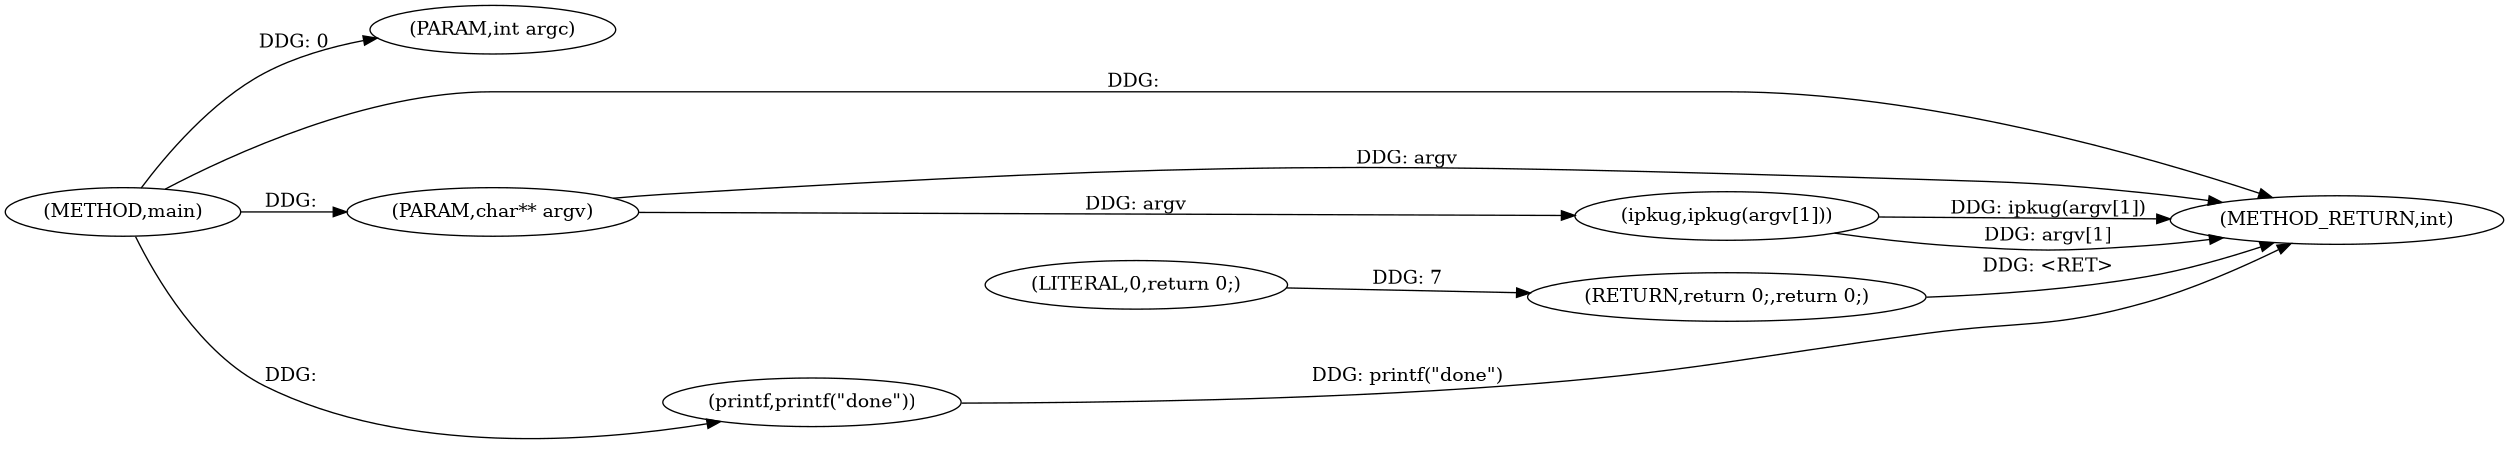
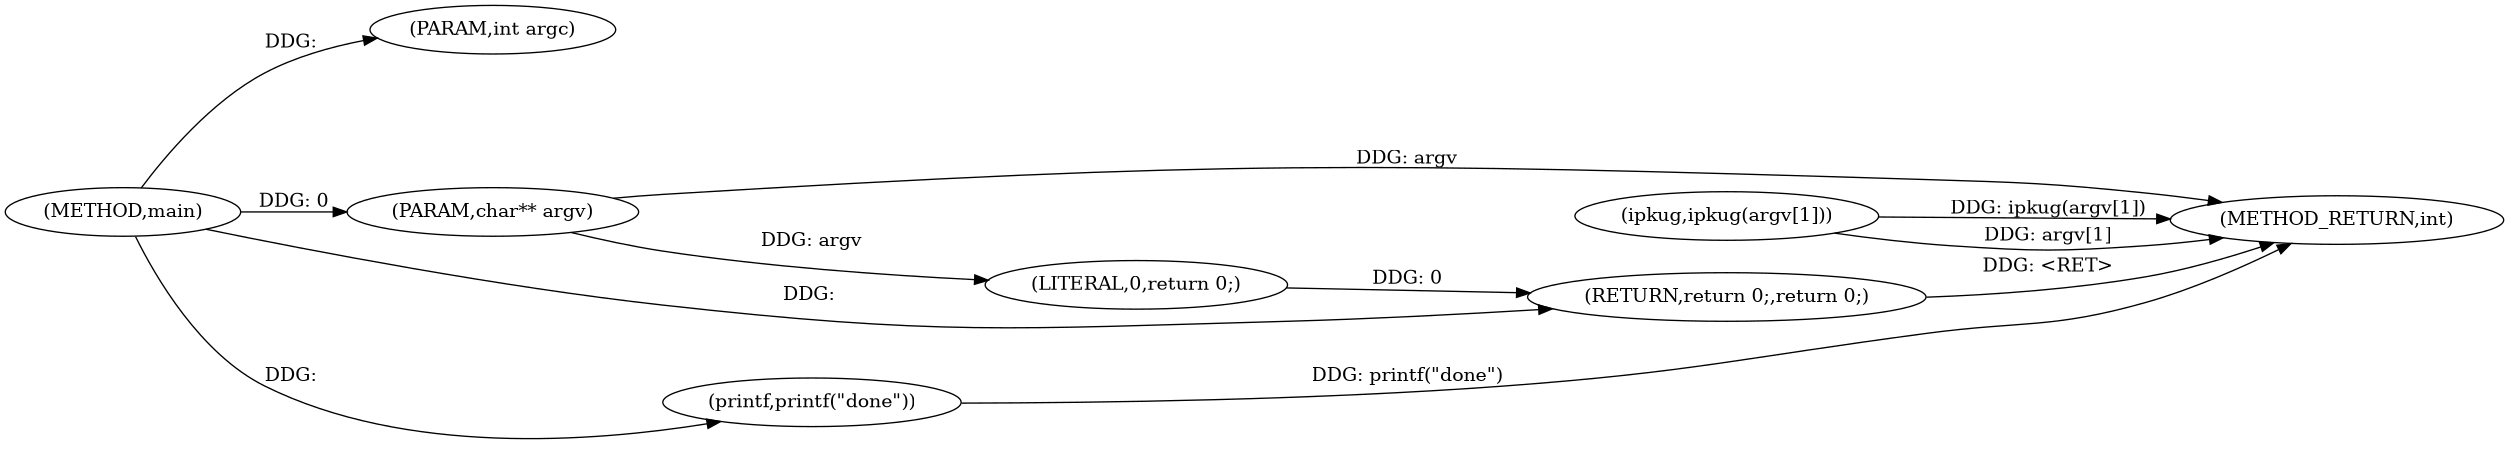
(294, 43) -> (294, 43)
(1209, 92) -> (869, 323)
(294, 202) -> (294, 202)
(1100, 214) -> (772, 265)
(1407, 279) -> (1407, 279)
